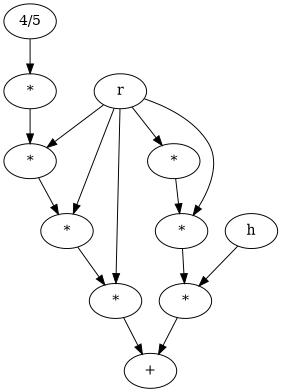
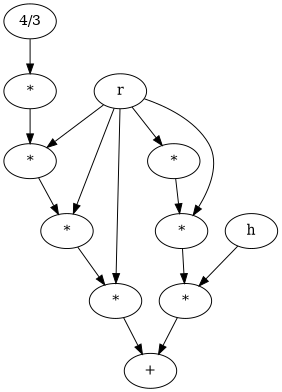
(30, 21) -> (30, 21)
